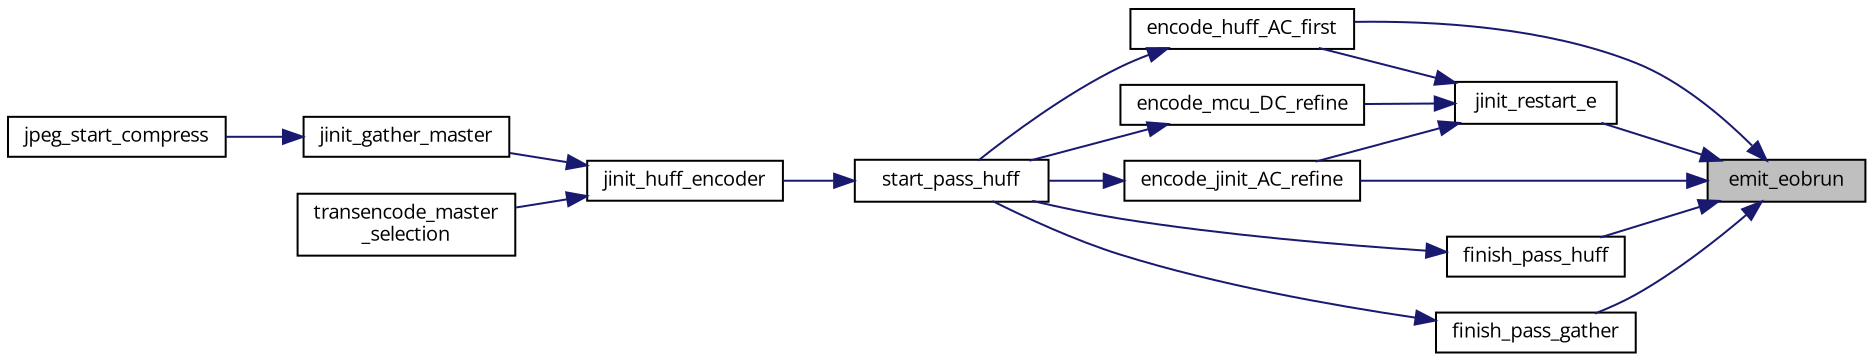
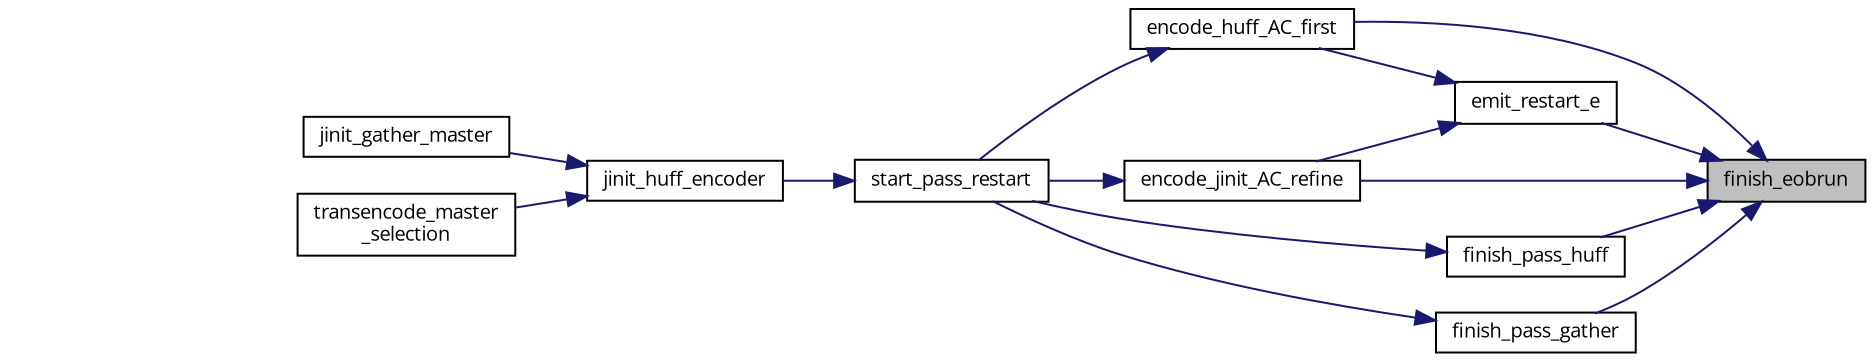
(1536, 103) -> (1536, 103)
(1242, 105) -> none
(117, 137) -> none
(952, 181) -> (952, 181)
(1787, 181) -> (1787, 181)
